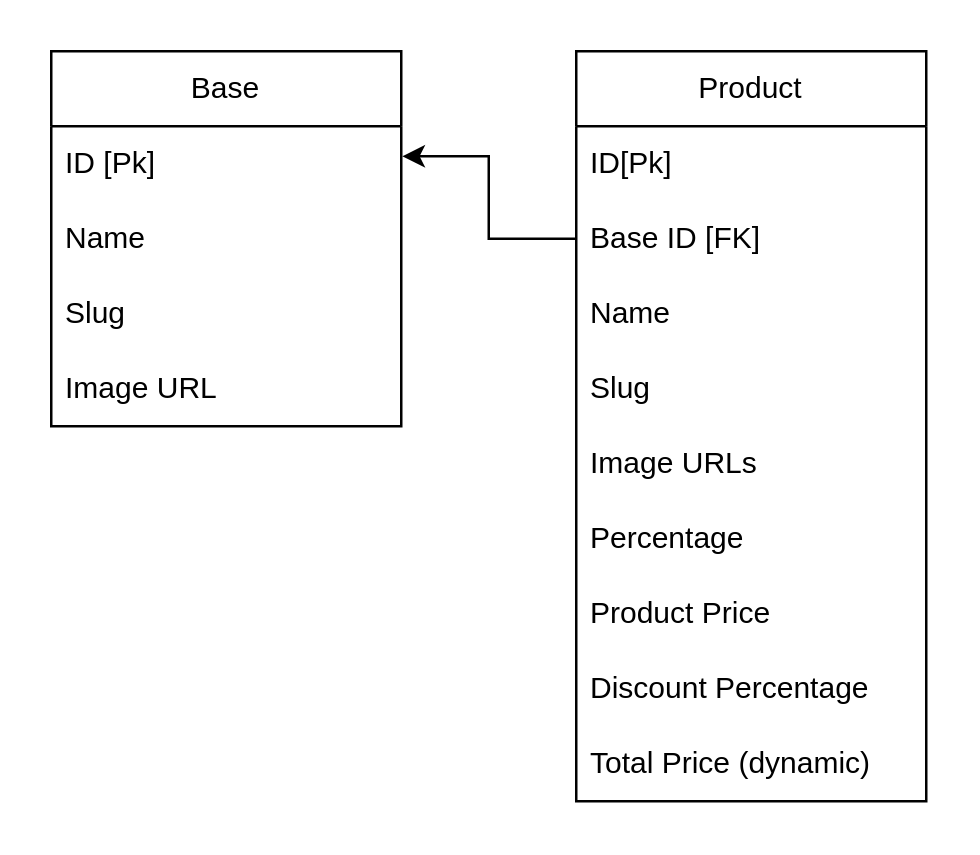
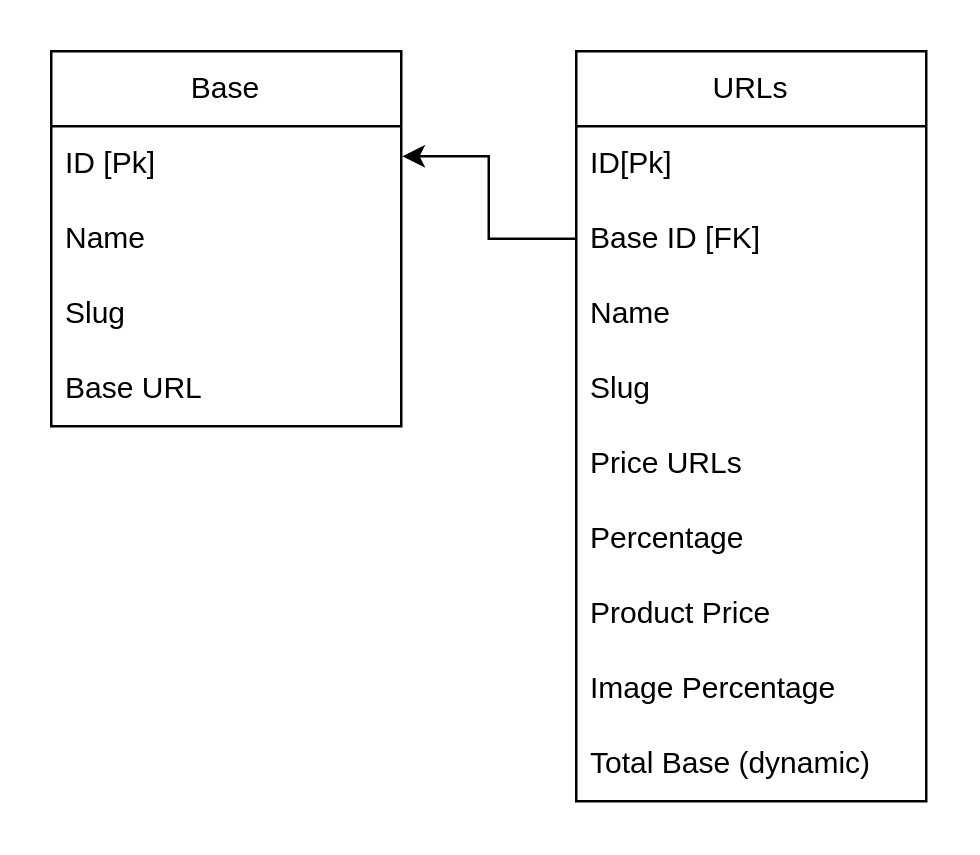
(751, 89) -> (751, 89)
(138, 389) -> (130, 389)
(671, 464) -> (667, 464)
(743, 689) -> (722, 689)
(748, 764) -> (744, 764)
